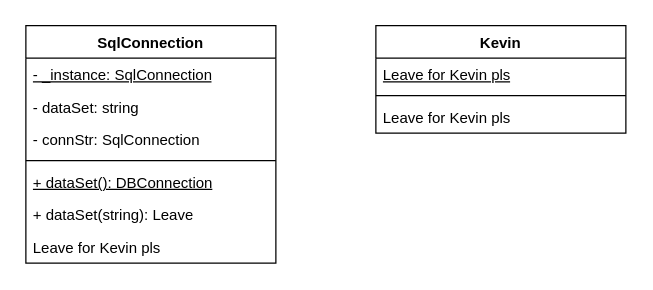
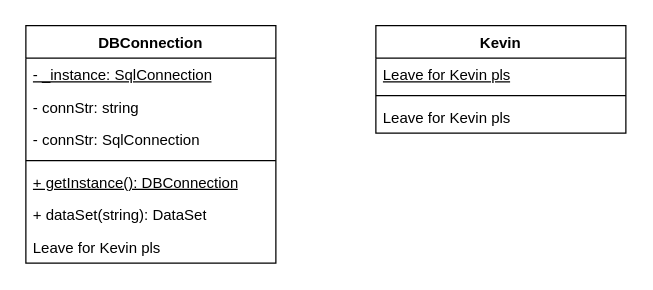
(151, 43) -> (151, 43)
(97, 108) -> (97, 108)
(130, 183) -> (147, 183)
(126, 216) -> (135, 216)
